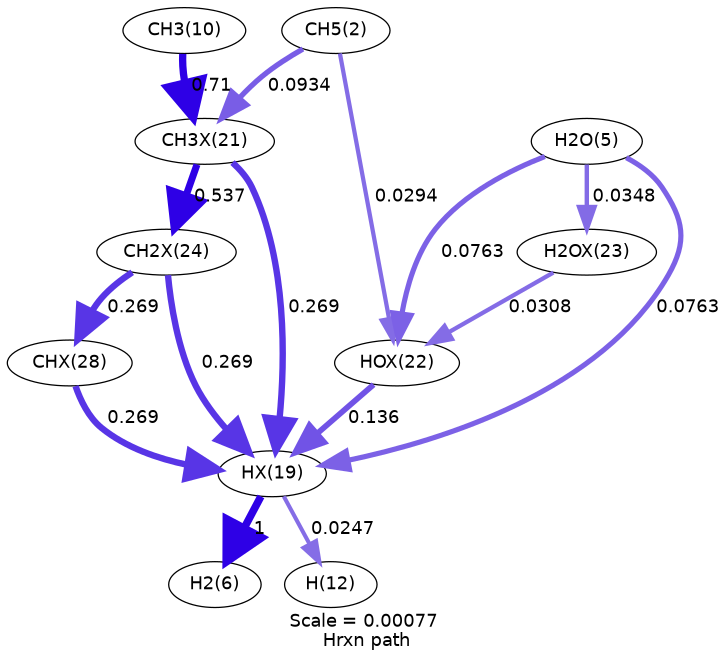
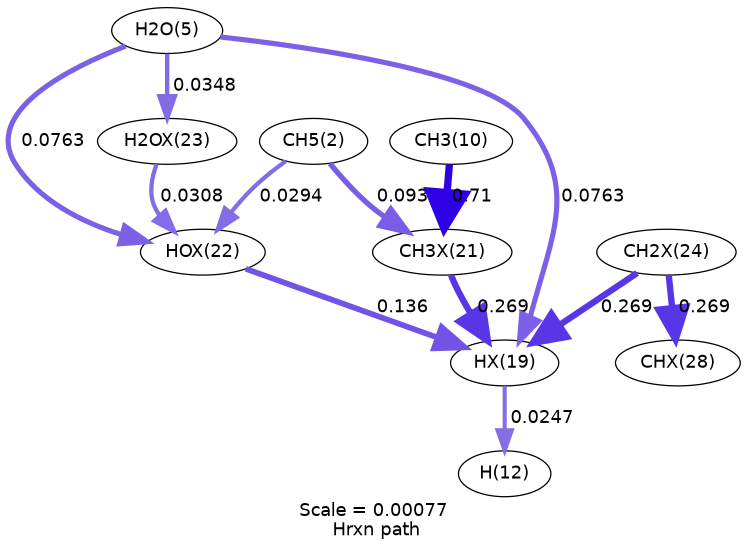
(191, 180) -> none
(120, 440) -> none
(215, 585) -> none
